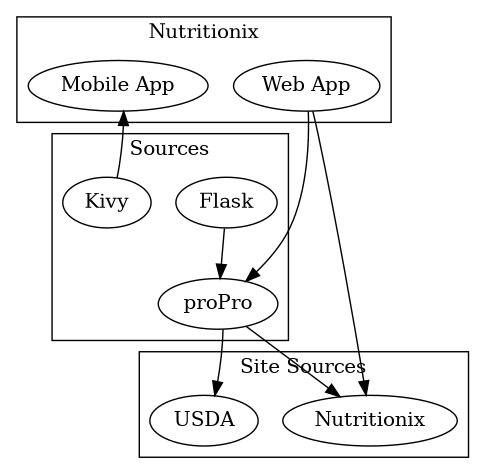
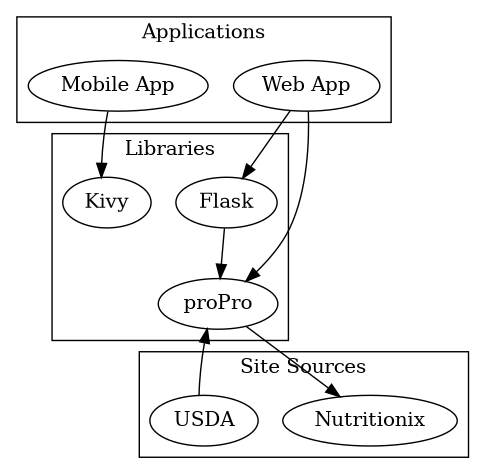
(204, 33) -> (204, 33)
(170, 150) -> (170, 150)
(121, 152) -> (103, 142)
(340, 246) -> (268, 143)
(221, 361) -> (201, 369)
